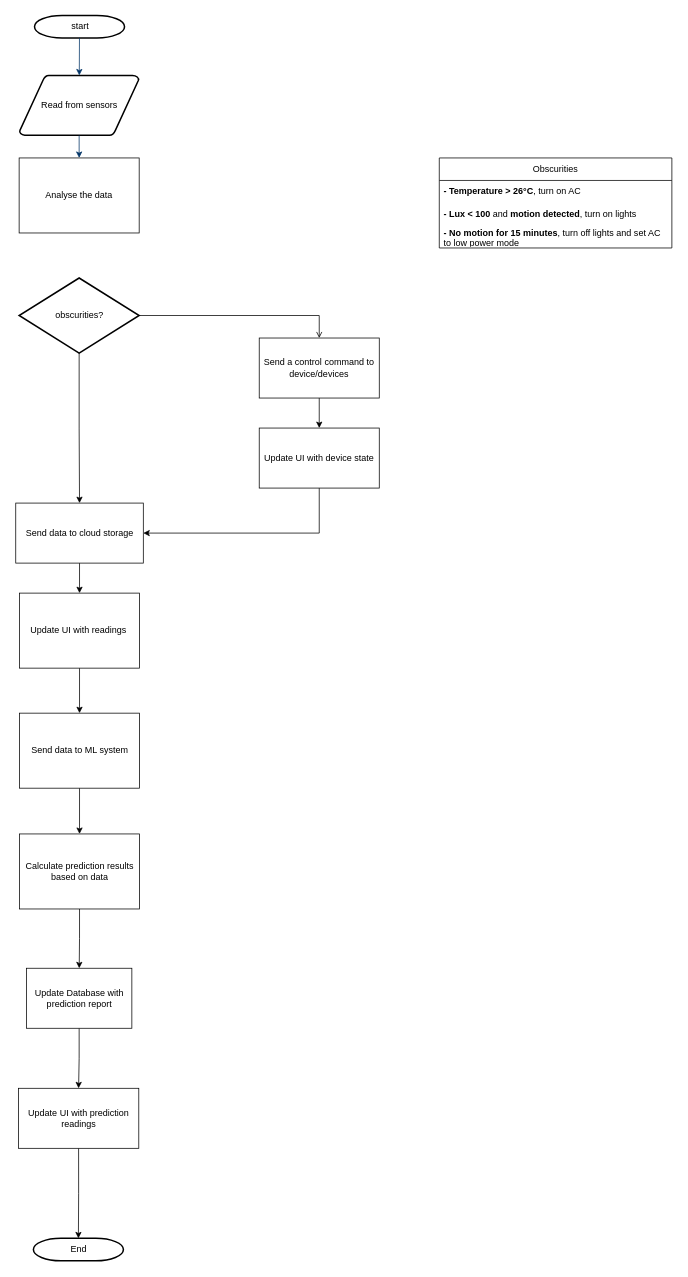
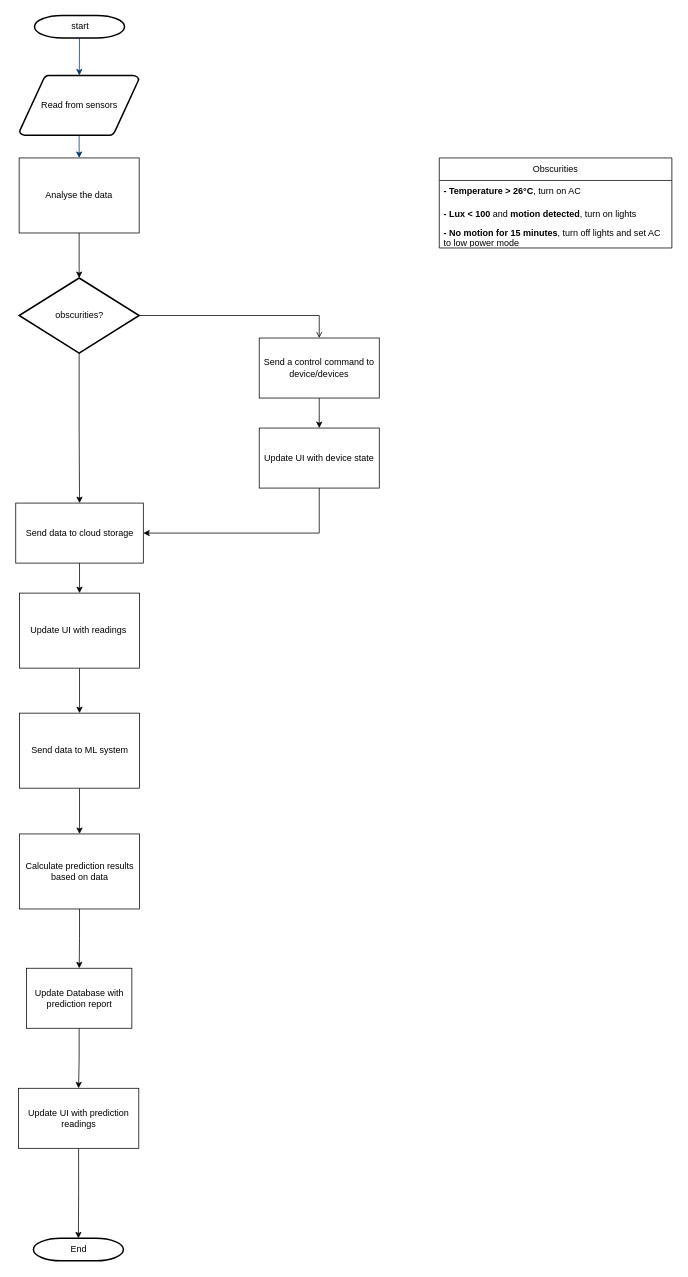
none -> (79, 271)
